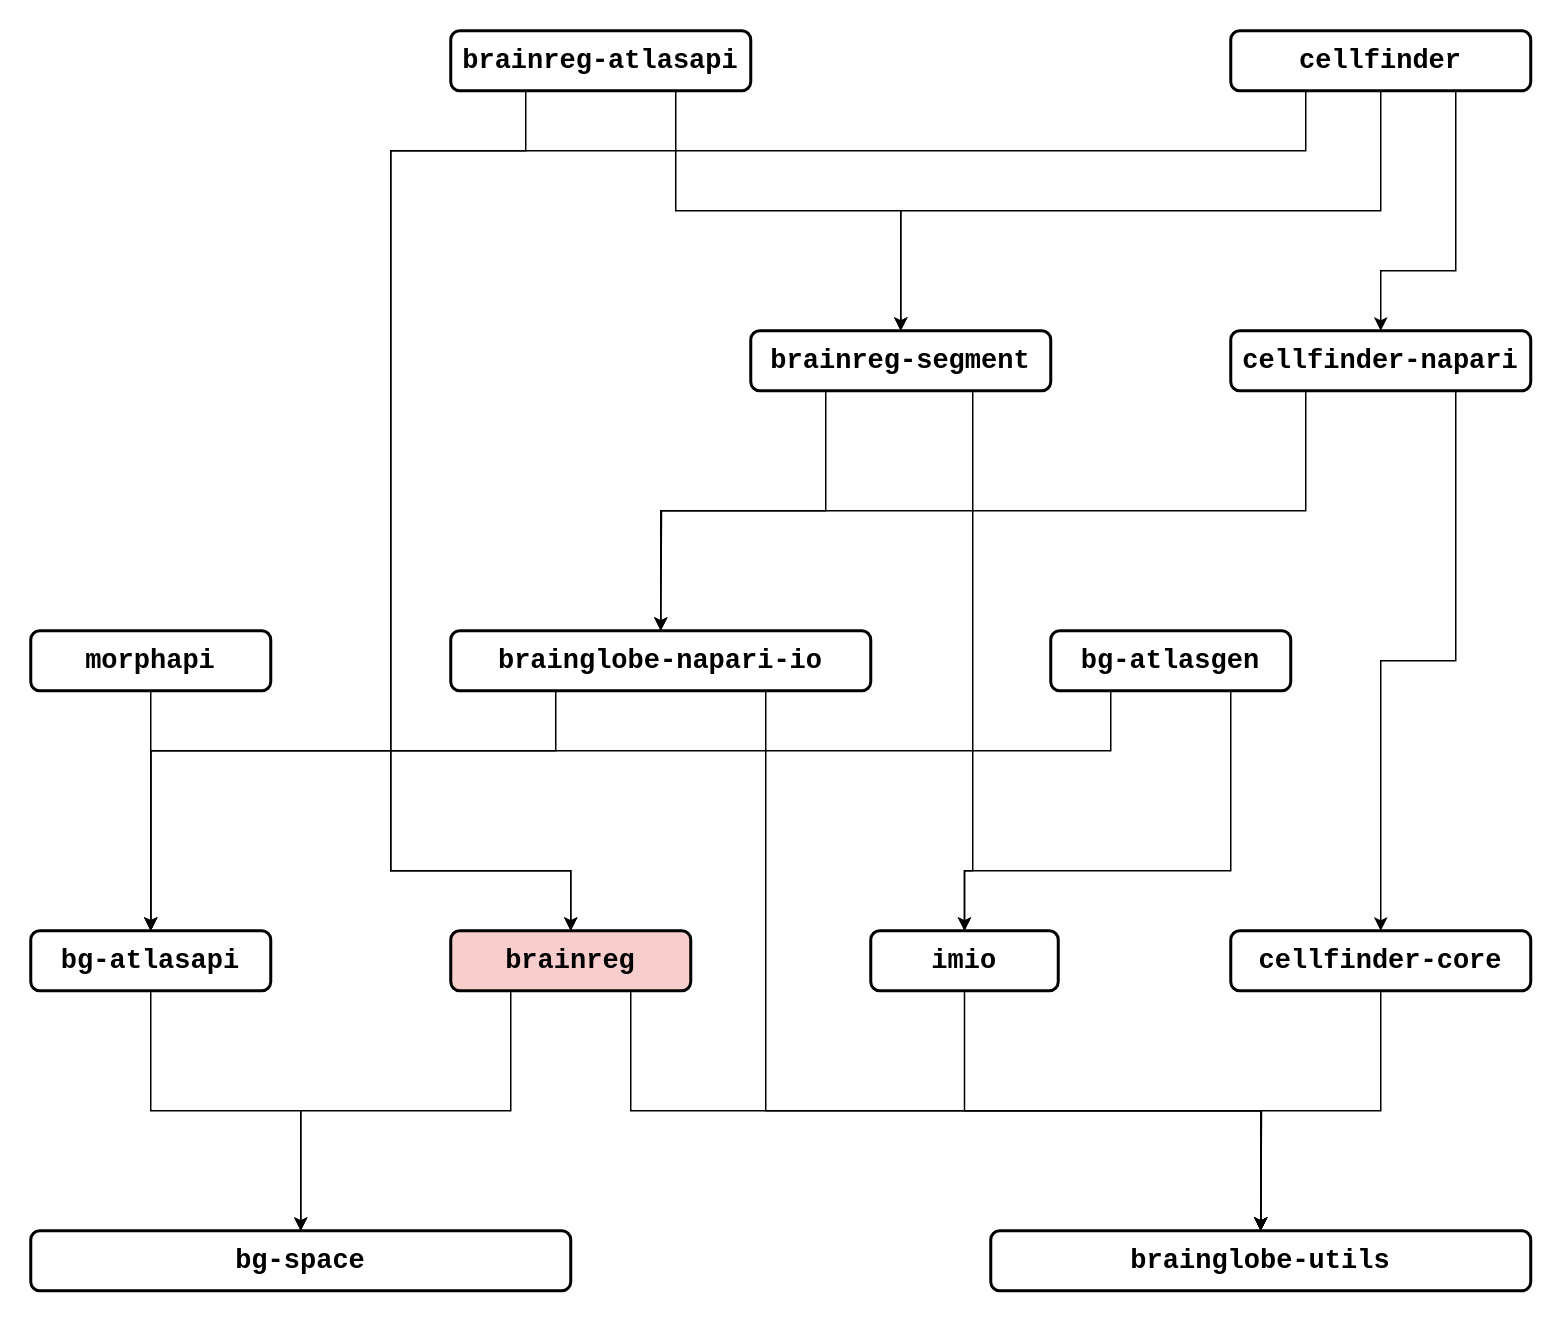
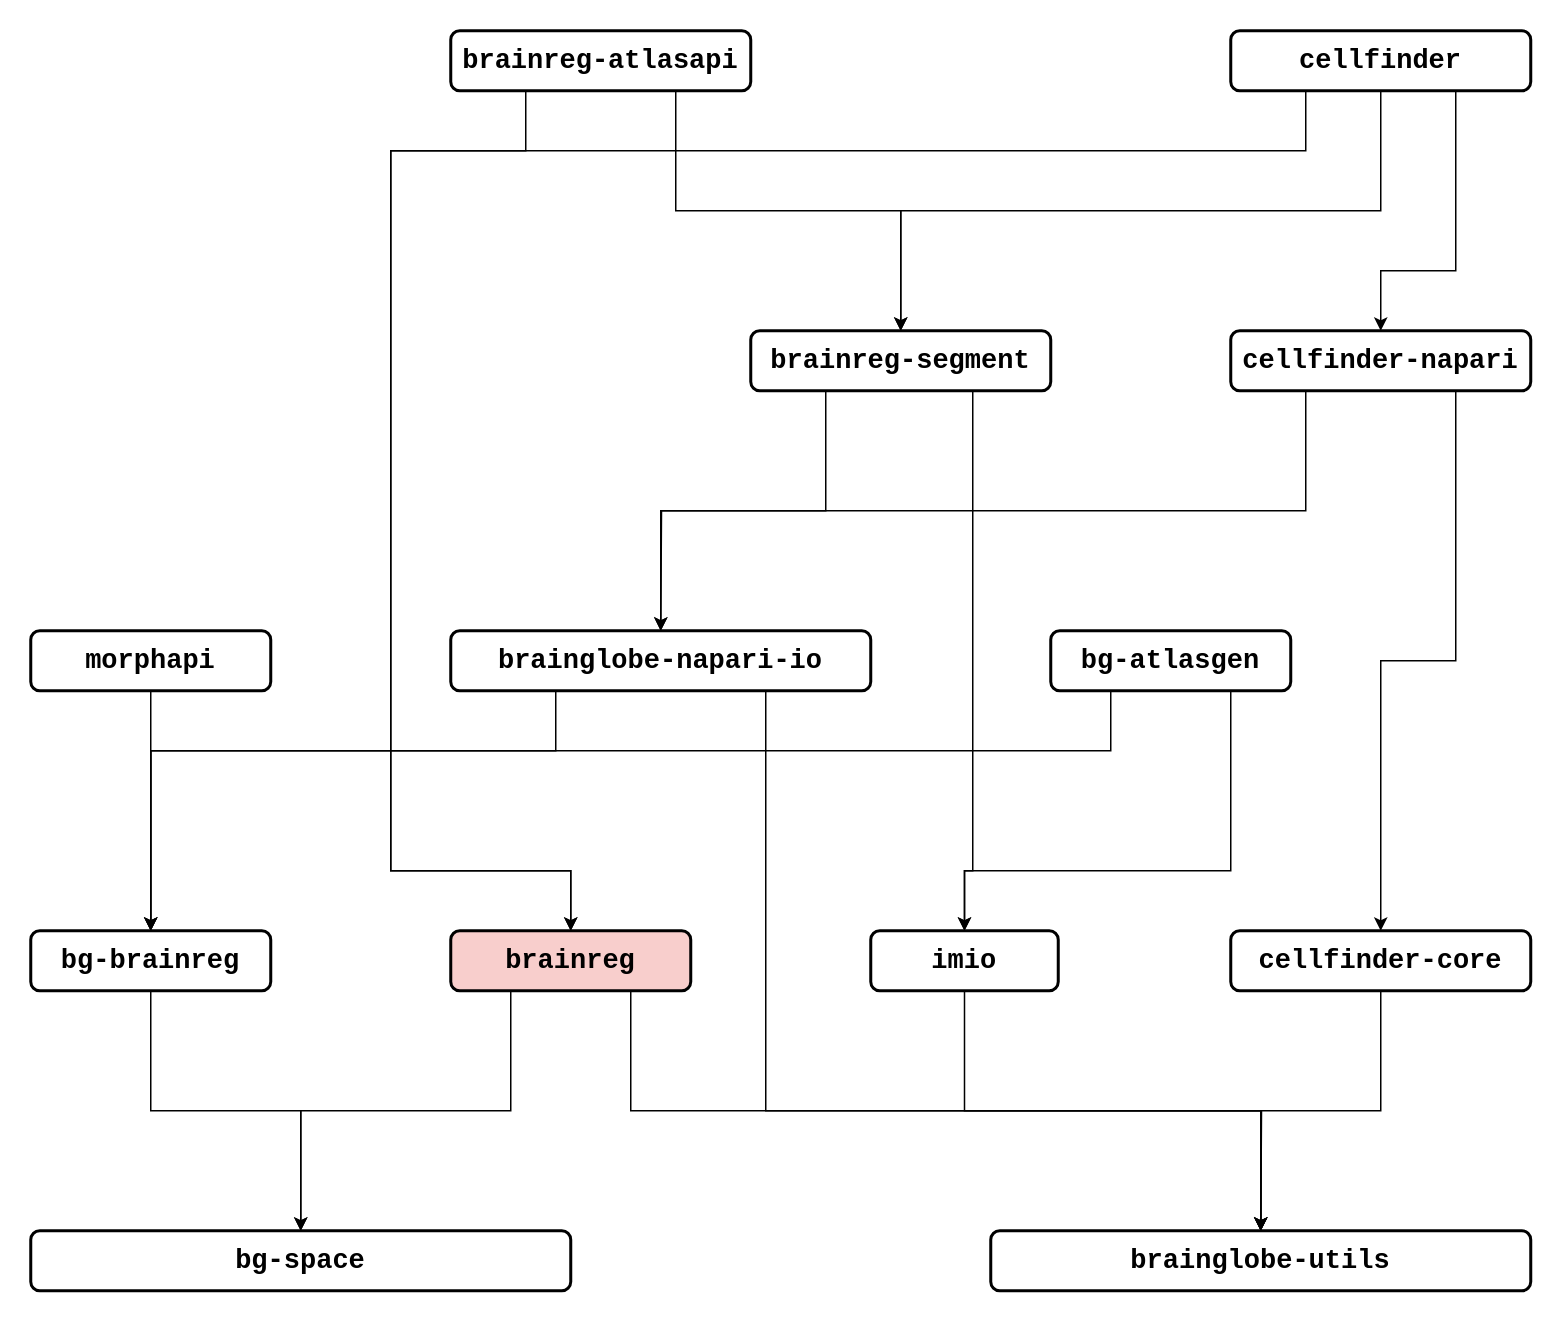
(151, 961) -> (151, 961)
